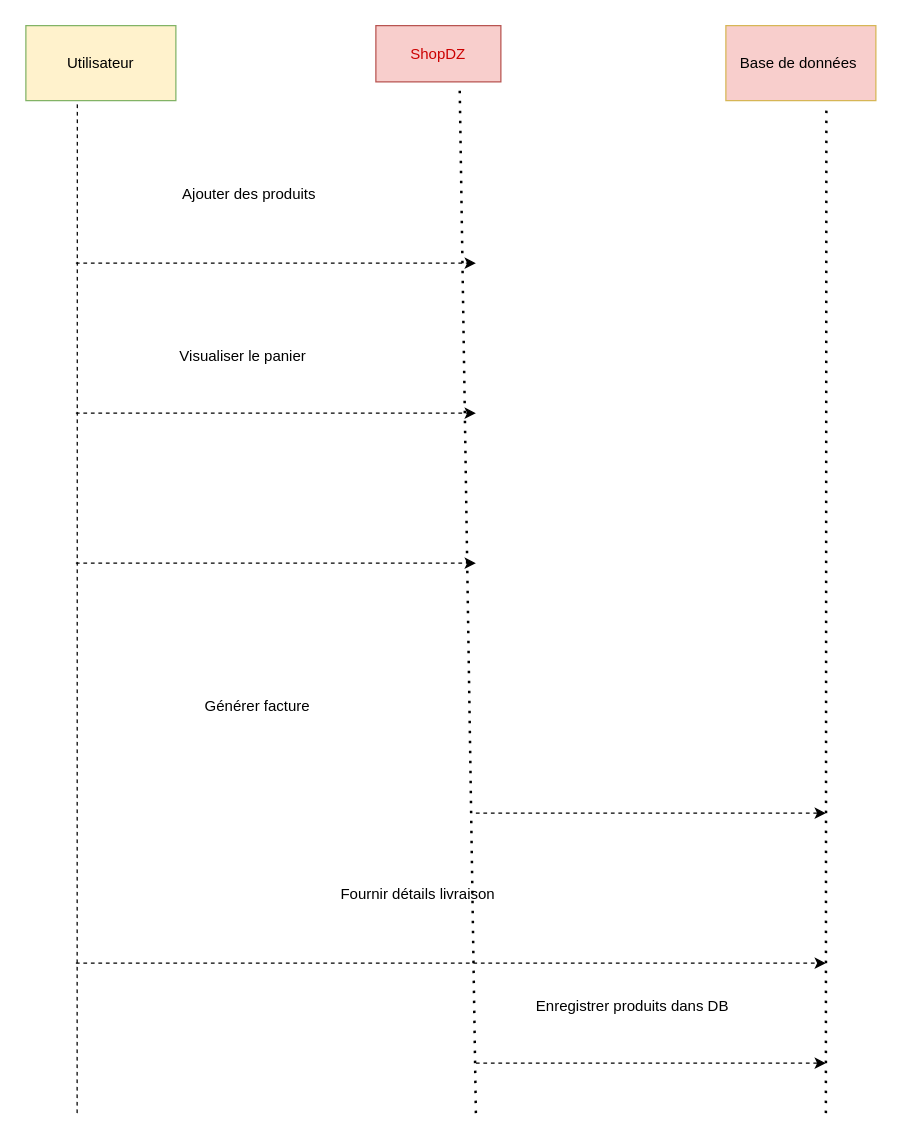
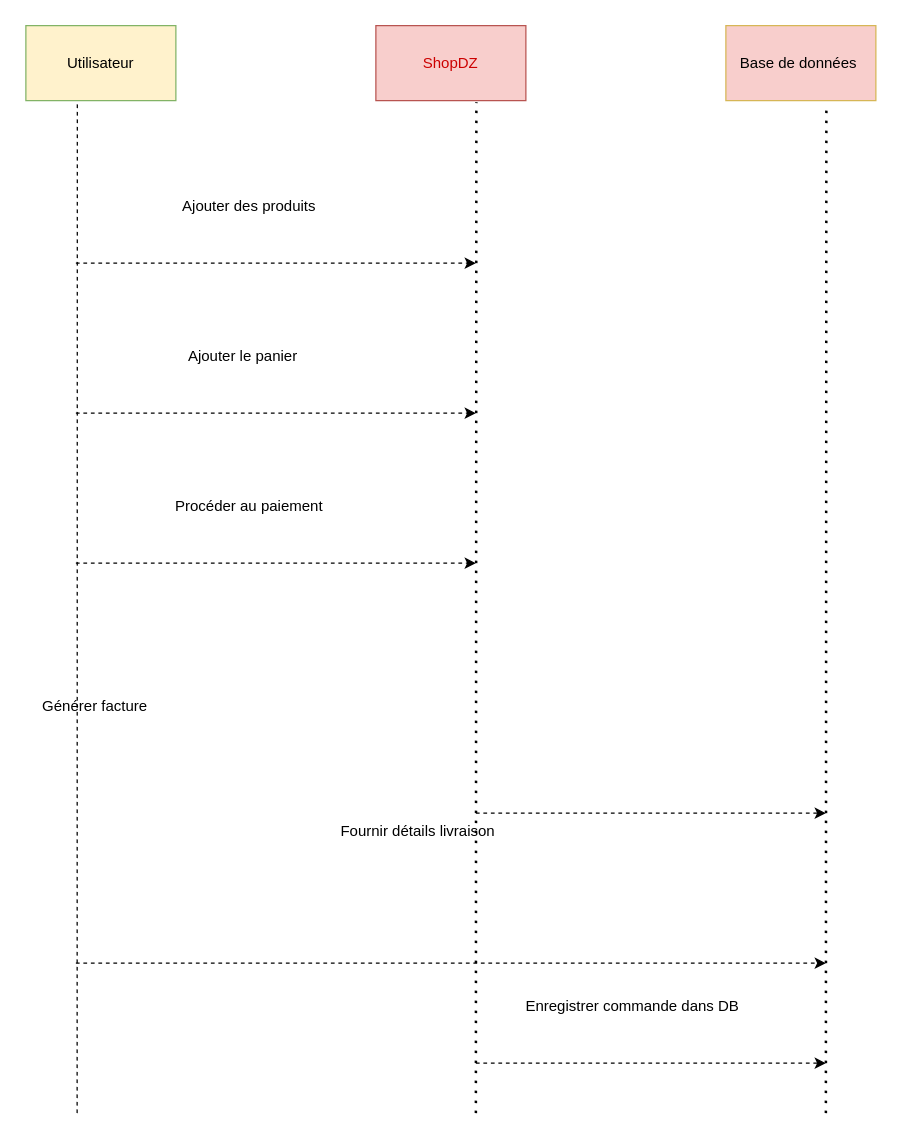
(438, 54) -> (451, 63)
(251, 194) -> (251, 207)
(245, 357) -> (245, 357)
none -> (251, 507)
(257, 707) -> (94, 707)
(419, 894) -> (419, 832)
(633, 1007) -> (633, 1007)
